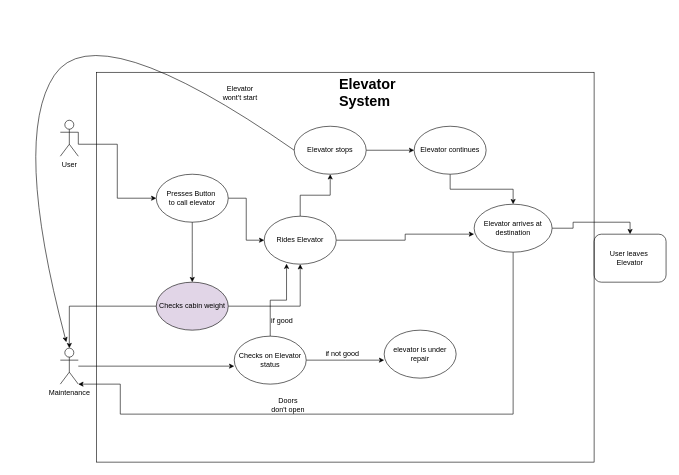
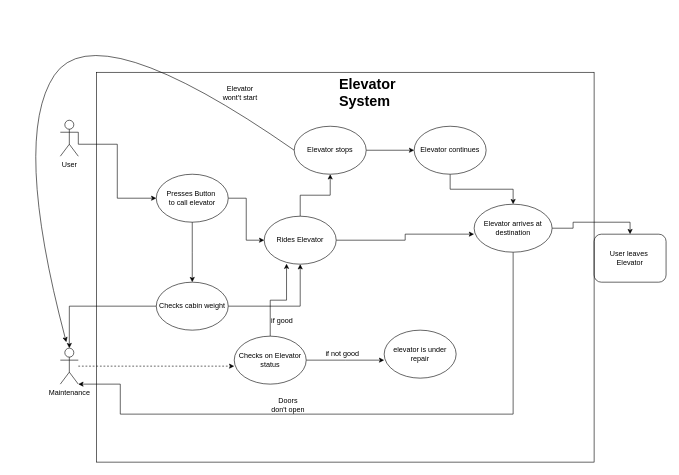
(192, 306) -> (192, 306)
(154, 366) -> (154, 366)
